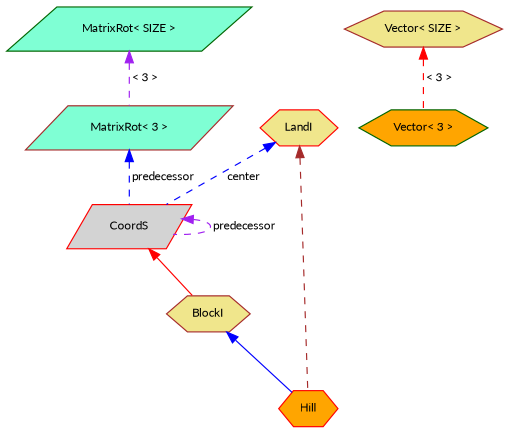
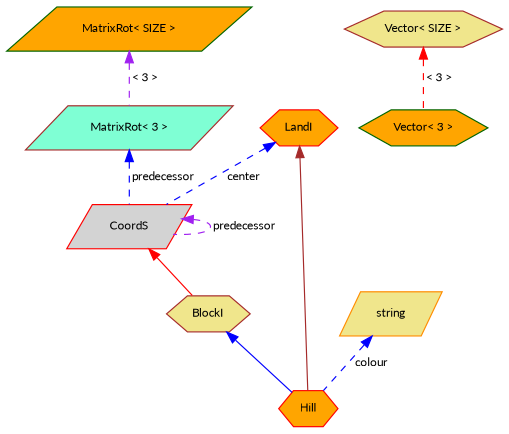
(129, 29) -> (129, 29)
(299, 128) -> (299, 128)
(304, 274) -> (304, 274)
none -> (391, 314)
